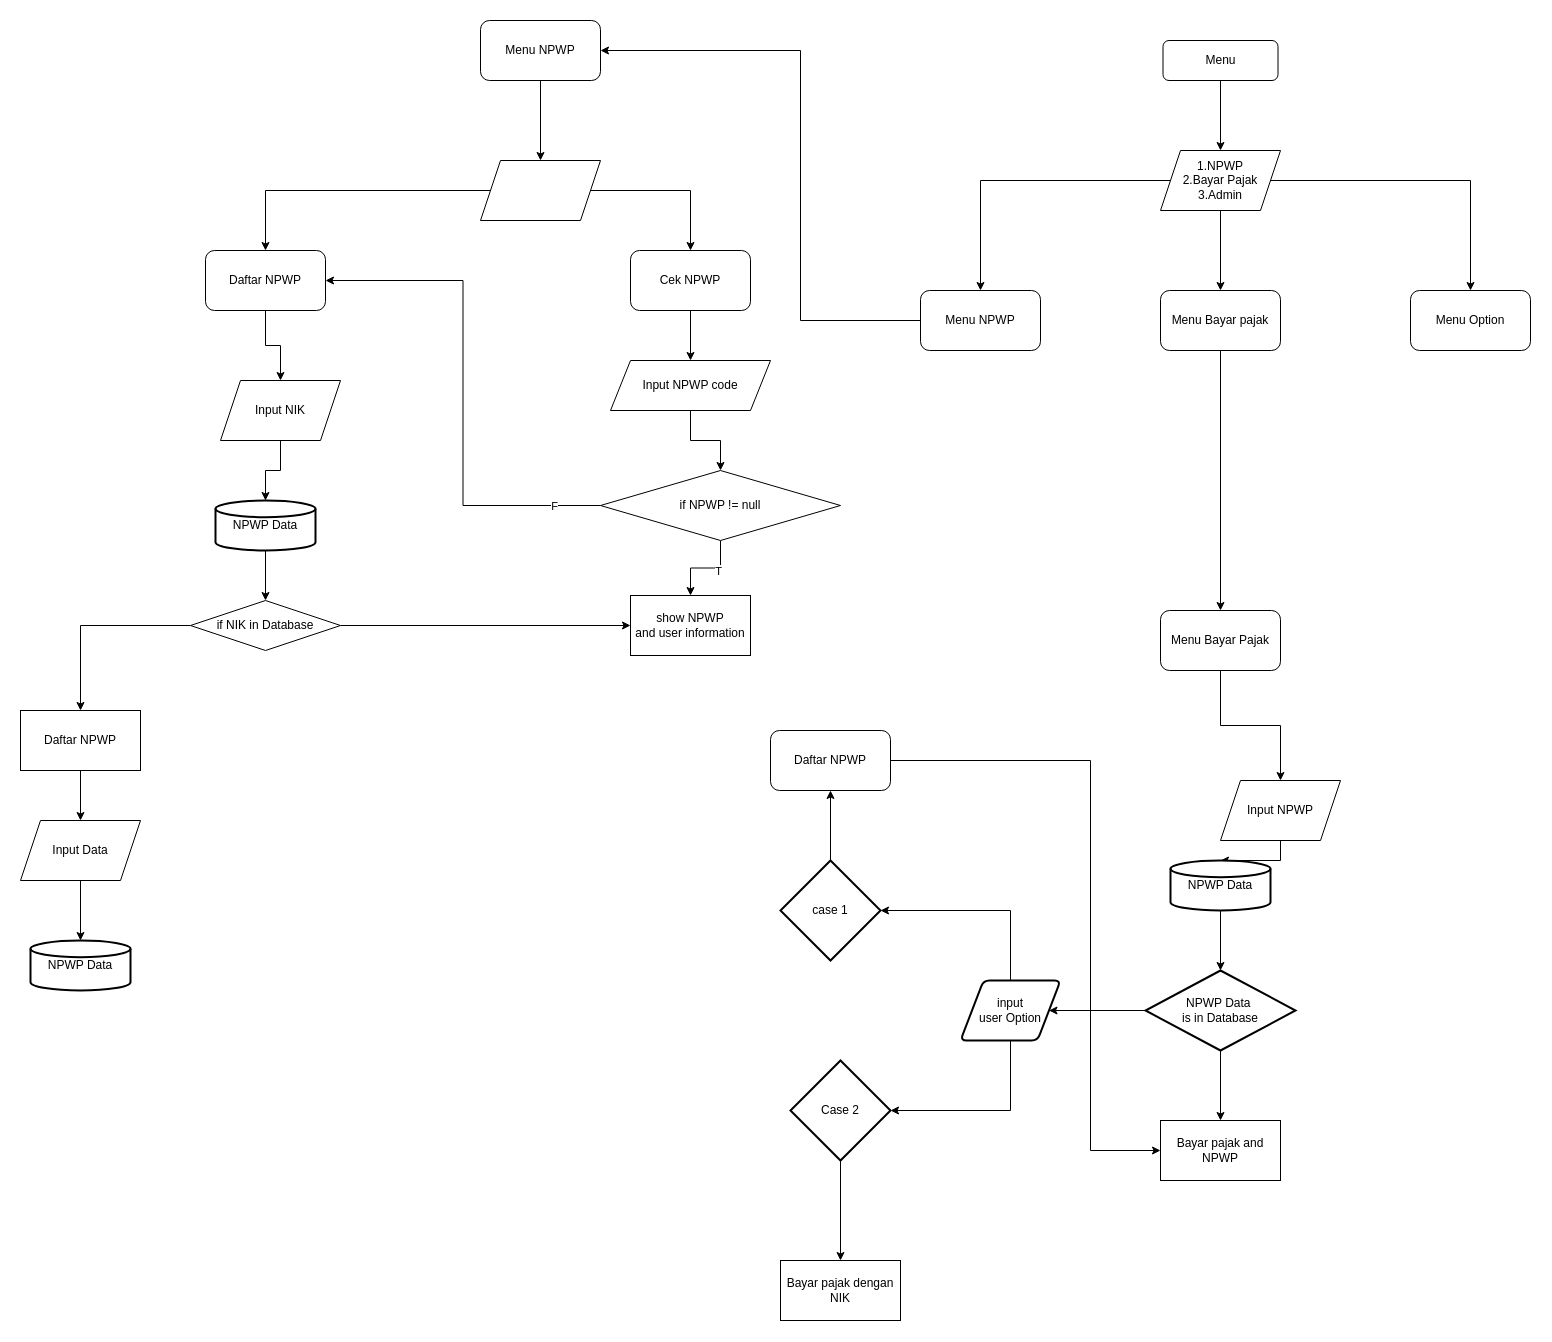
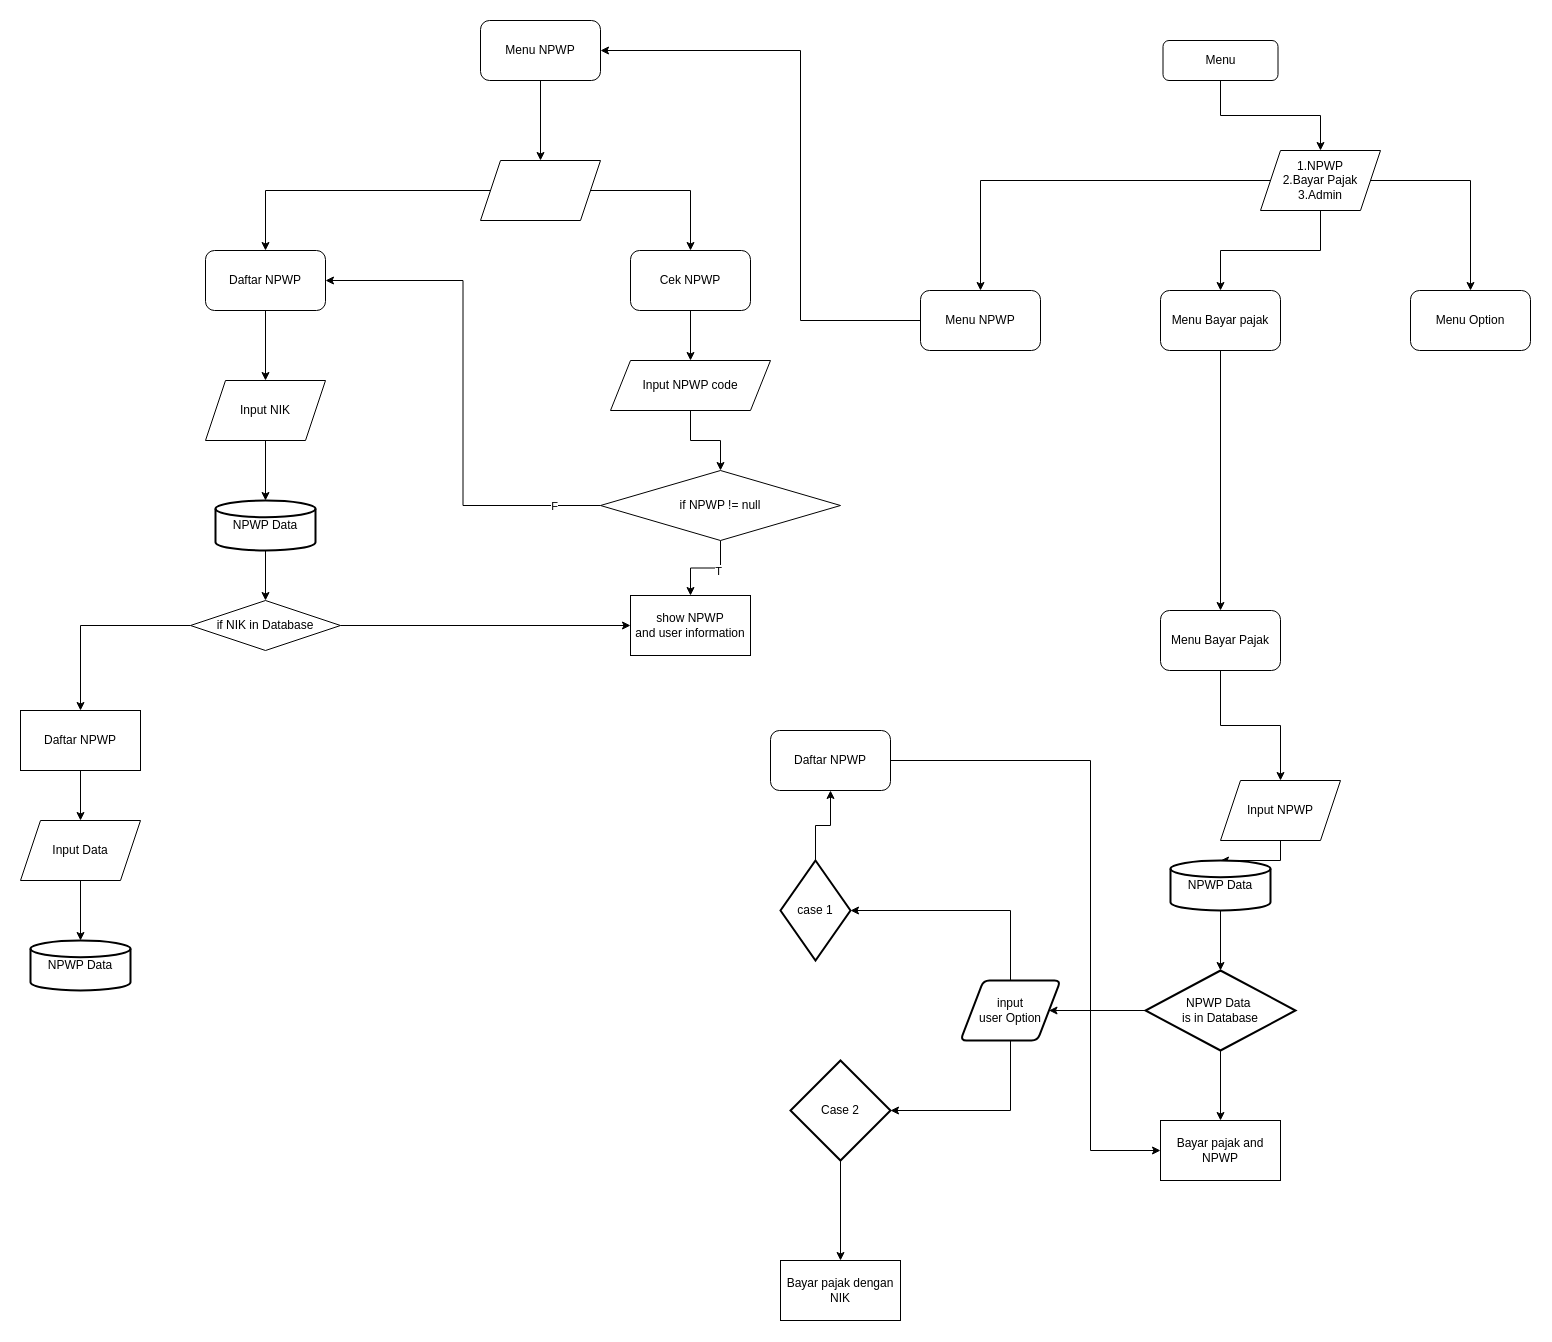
(1221, 181) -> (1321, 181)
(281, 411) -> (266, 411)
(831, 911) -> (816, 911)
